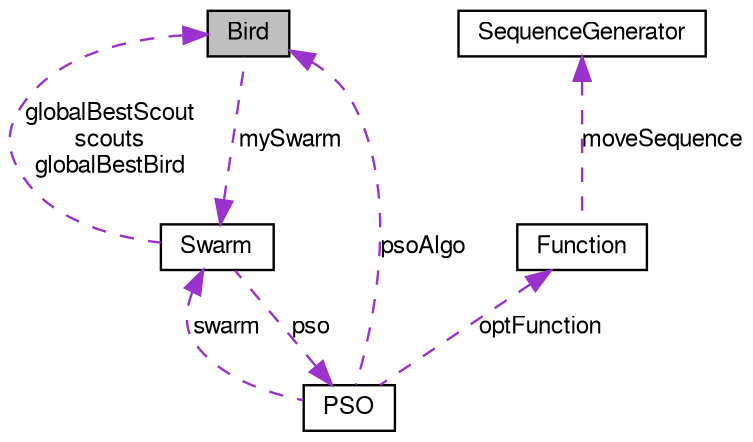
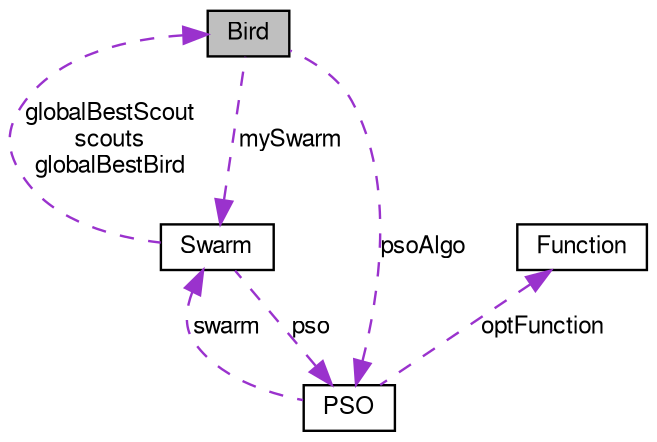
(582, 34) -> none
(380, 214) -> (378, 189)
